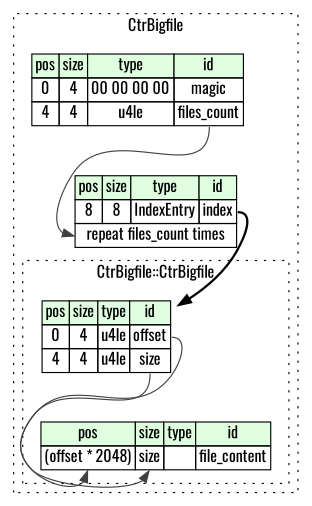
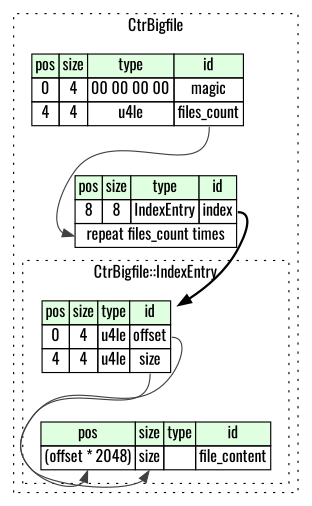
(156, 274) -> (156, 274)
